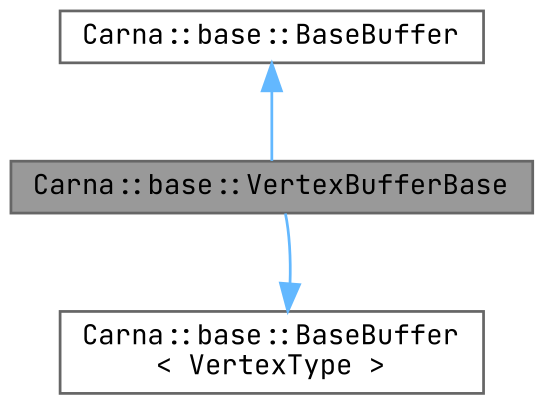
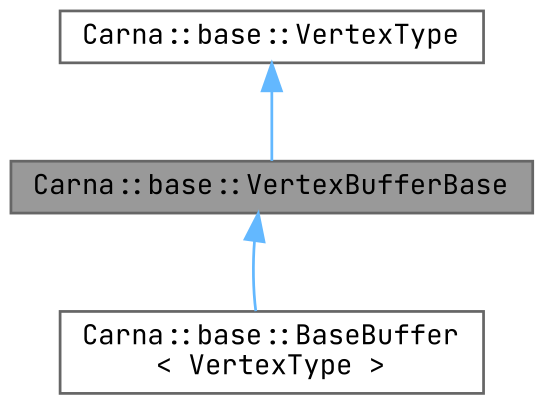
(272, 37) -> (272, 37)
(290, 248) -> (253, 276)
